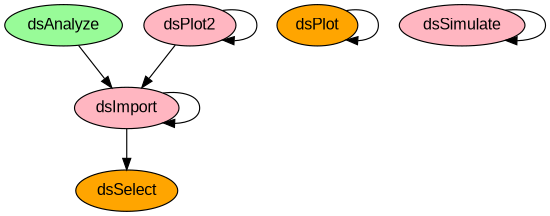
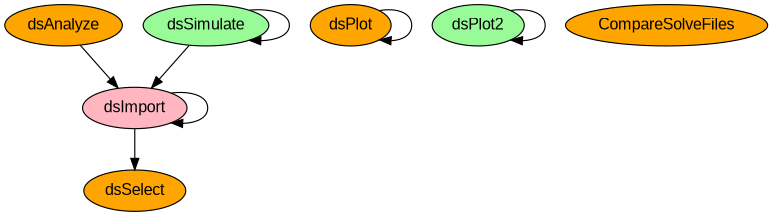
(64, 25) -> (64, 25)
(190, 25) -> (478, 25)
(462, 25) -> (206, 25)
none -> (667, 25)
(162, 62) -> (174, 62)
